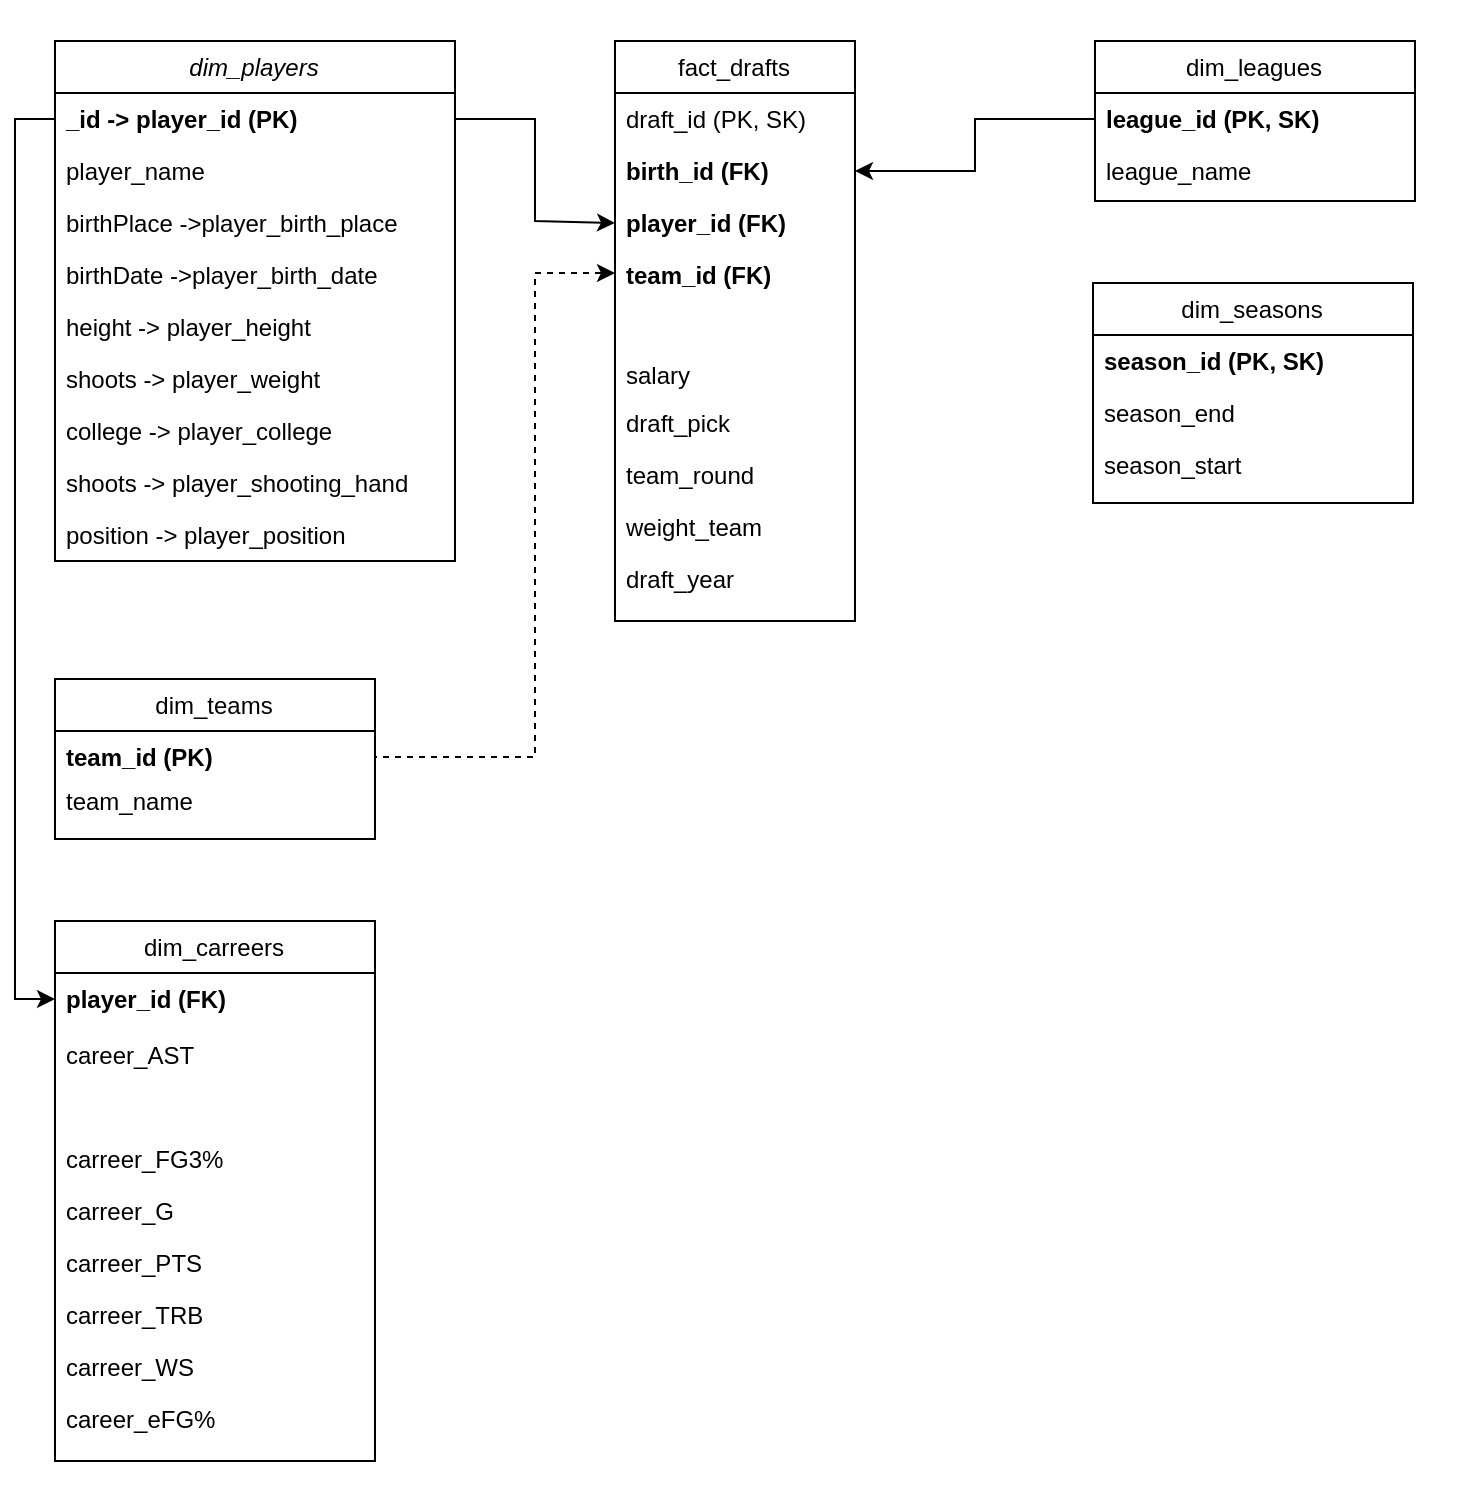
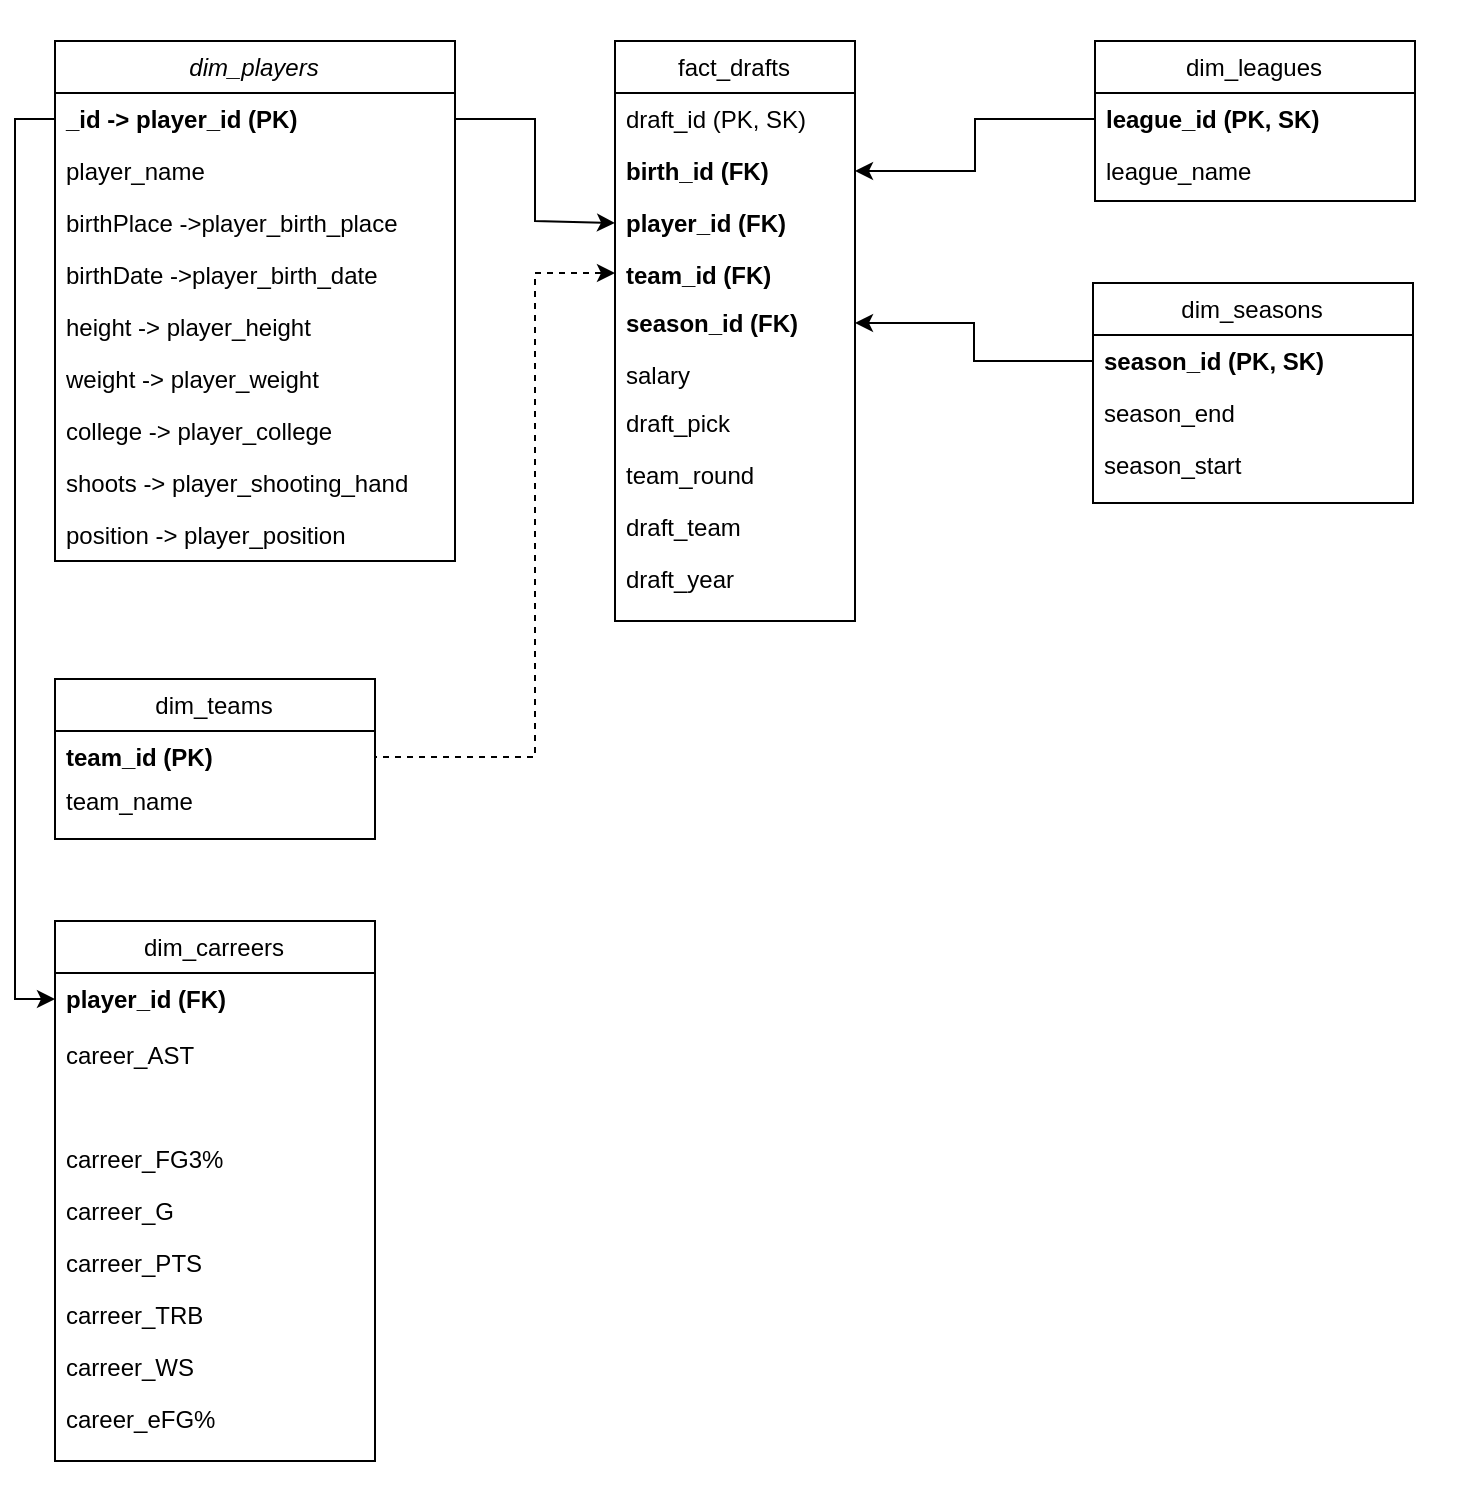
none -> (735, 323)
none -> (974, 347)
(208, 380) -> (205, 380)
(697, 528) -> (693, 528)
